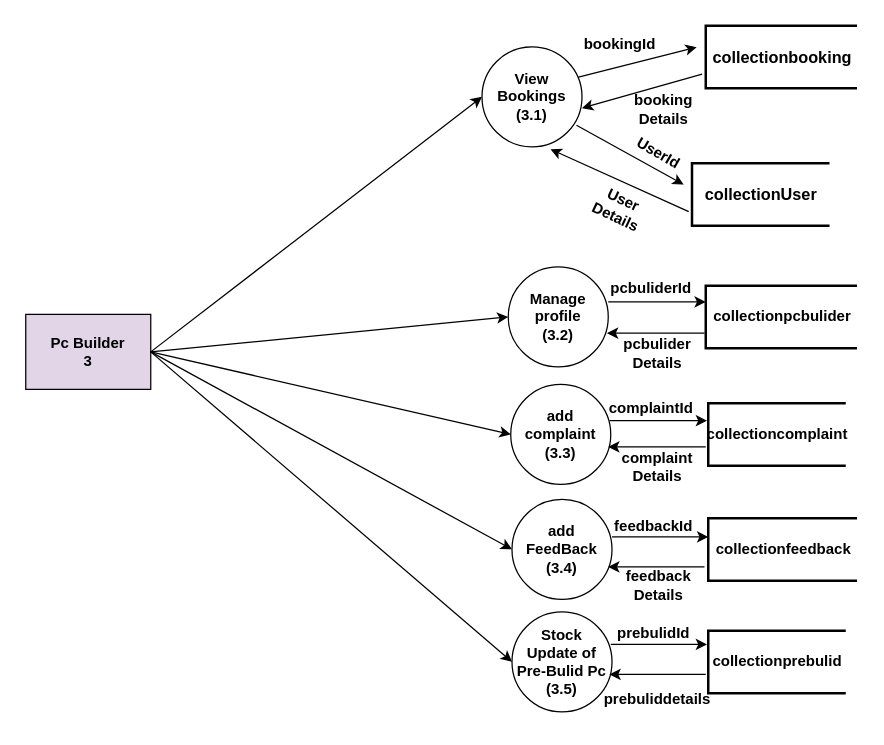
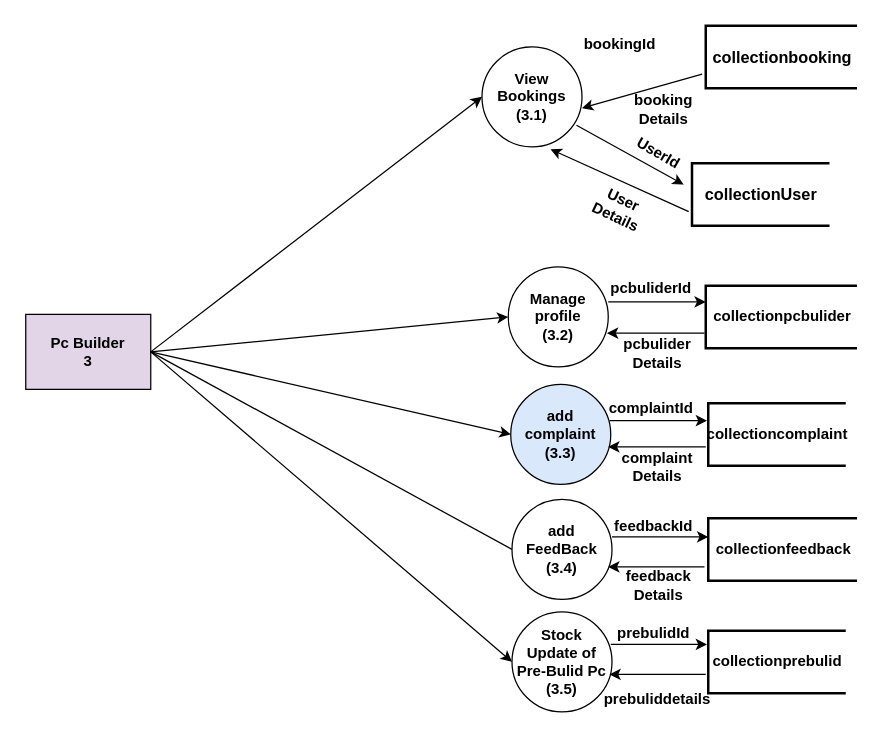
(633, 63) -> none
(561, 434) -> (561, 434)
(503, 545) -> (507, 546)
